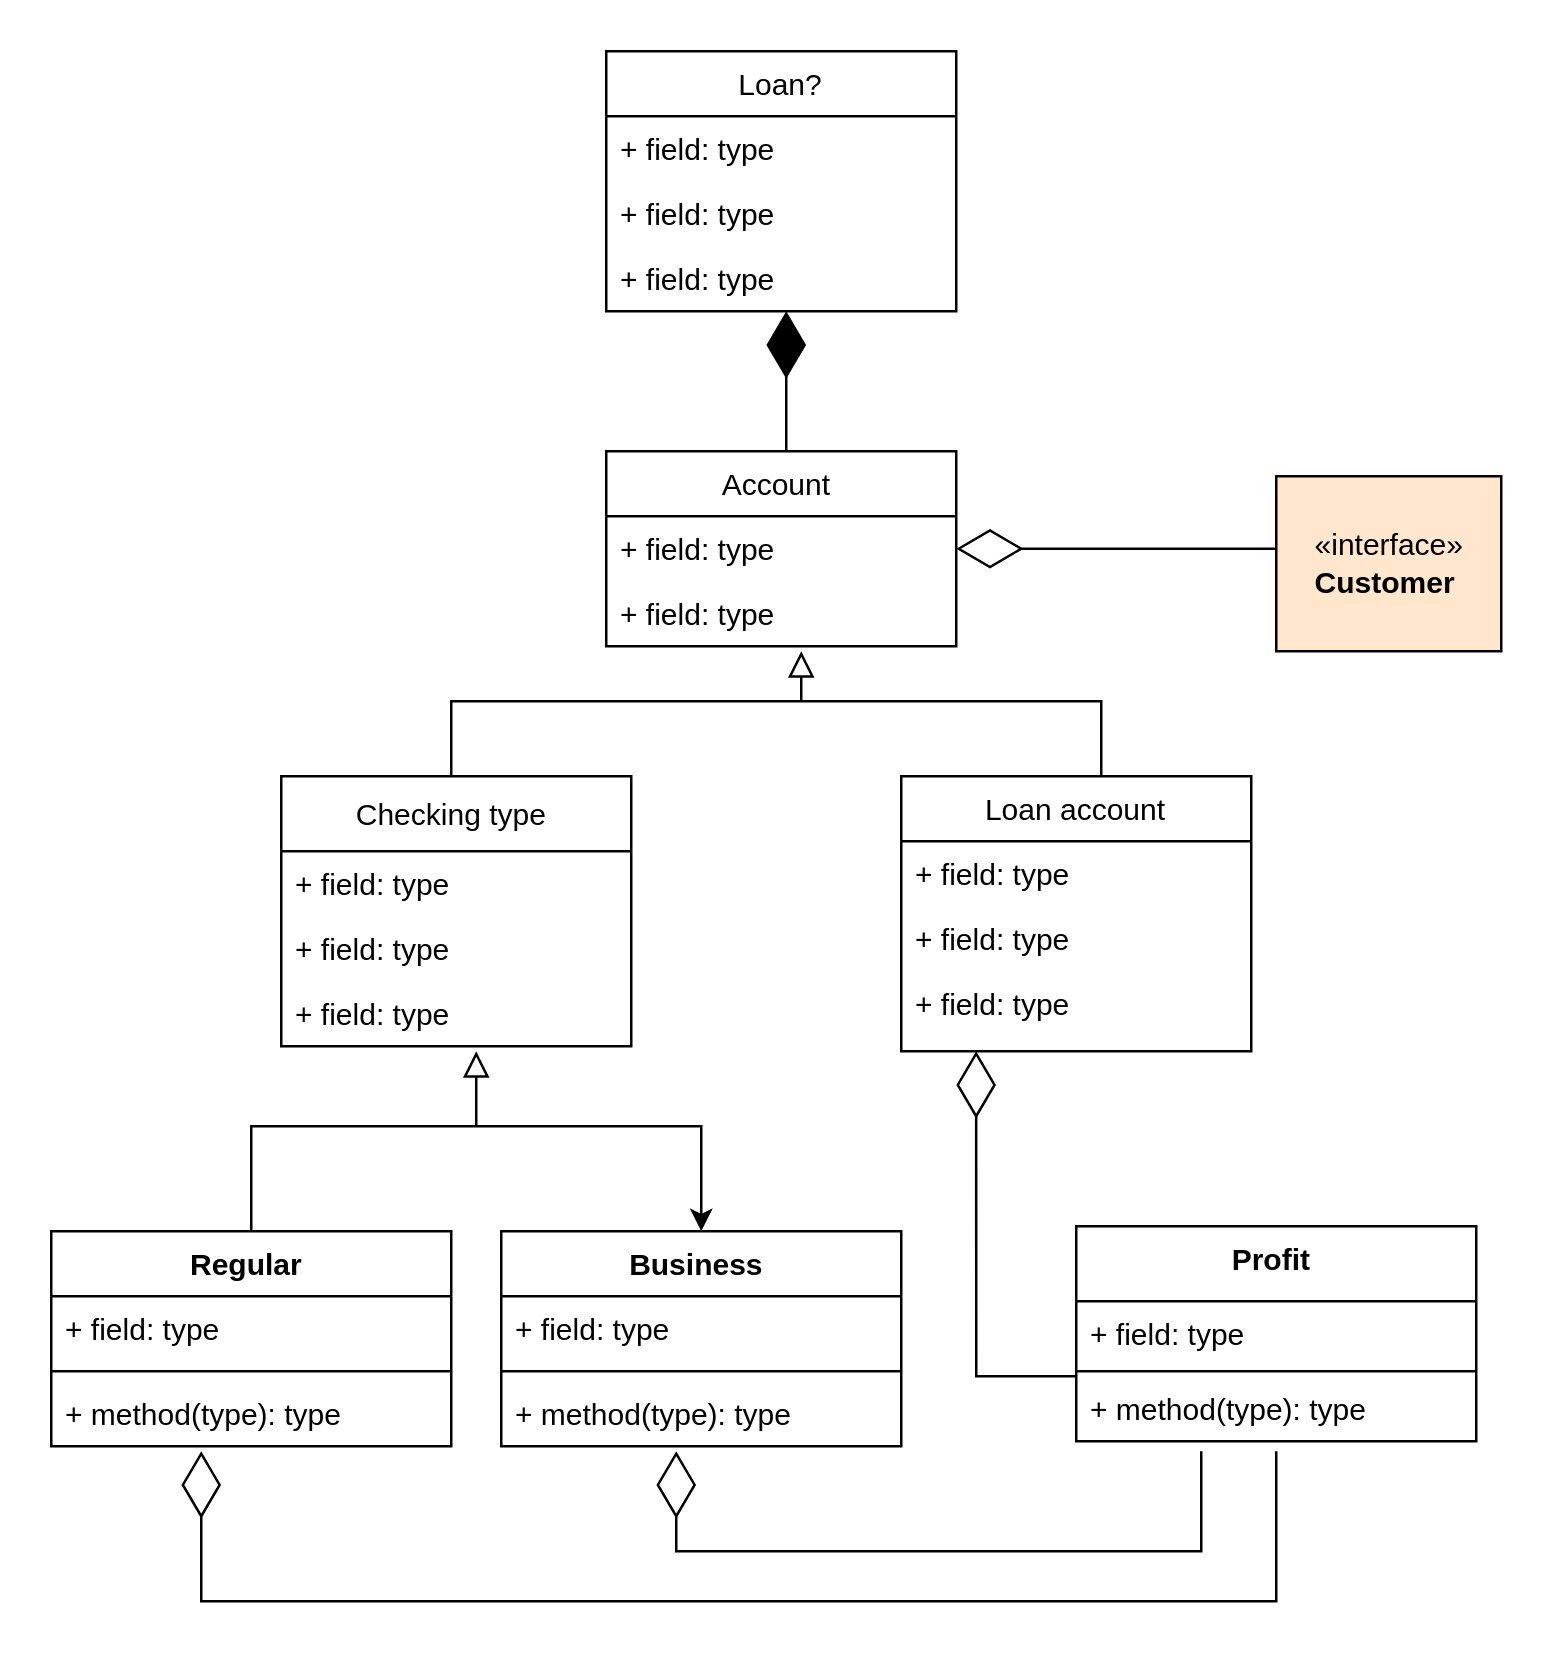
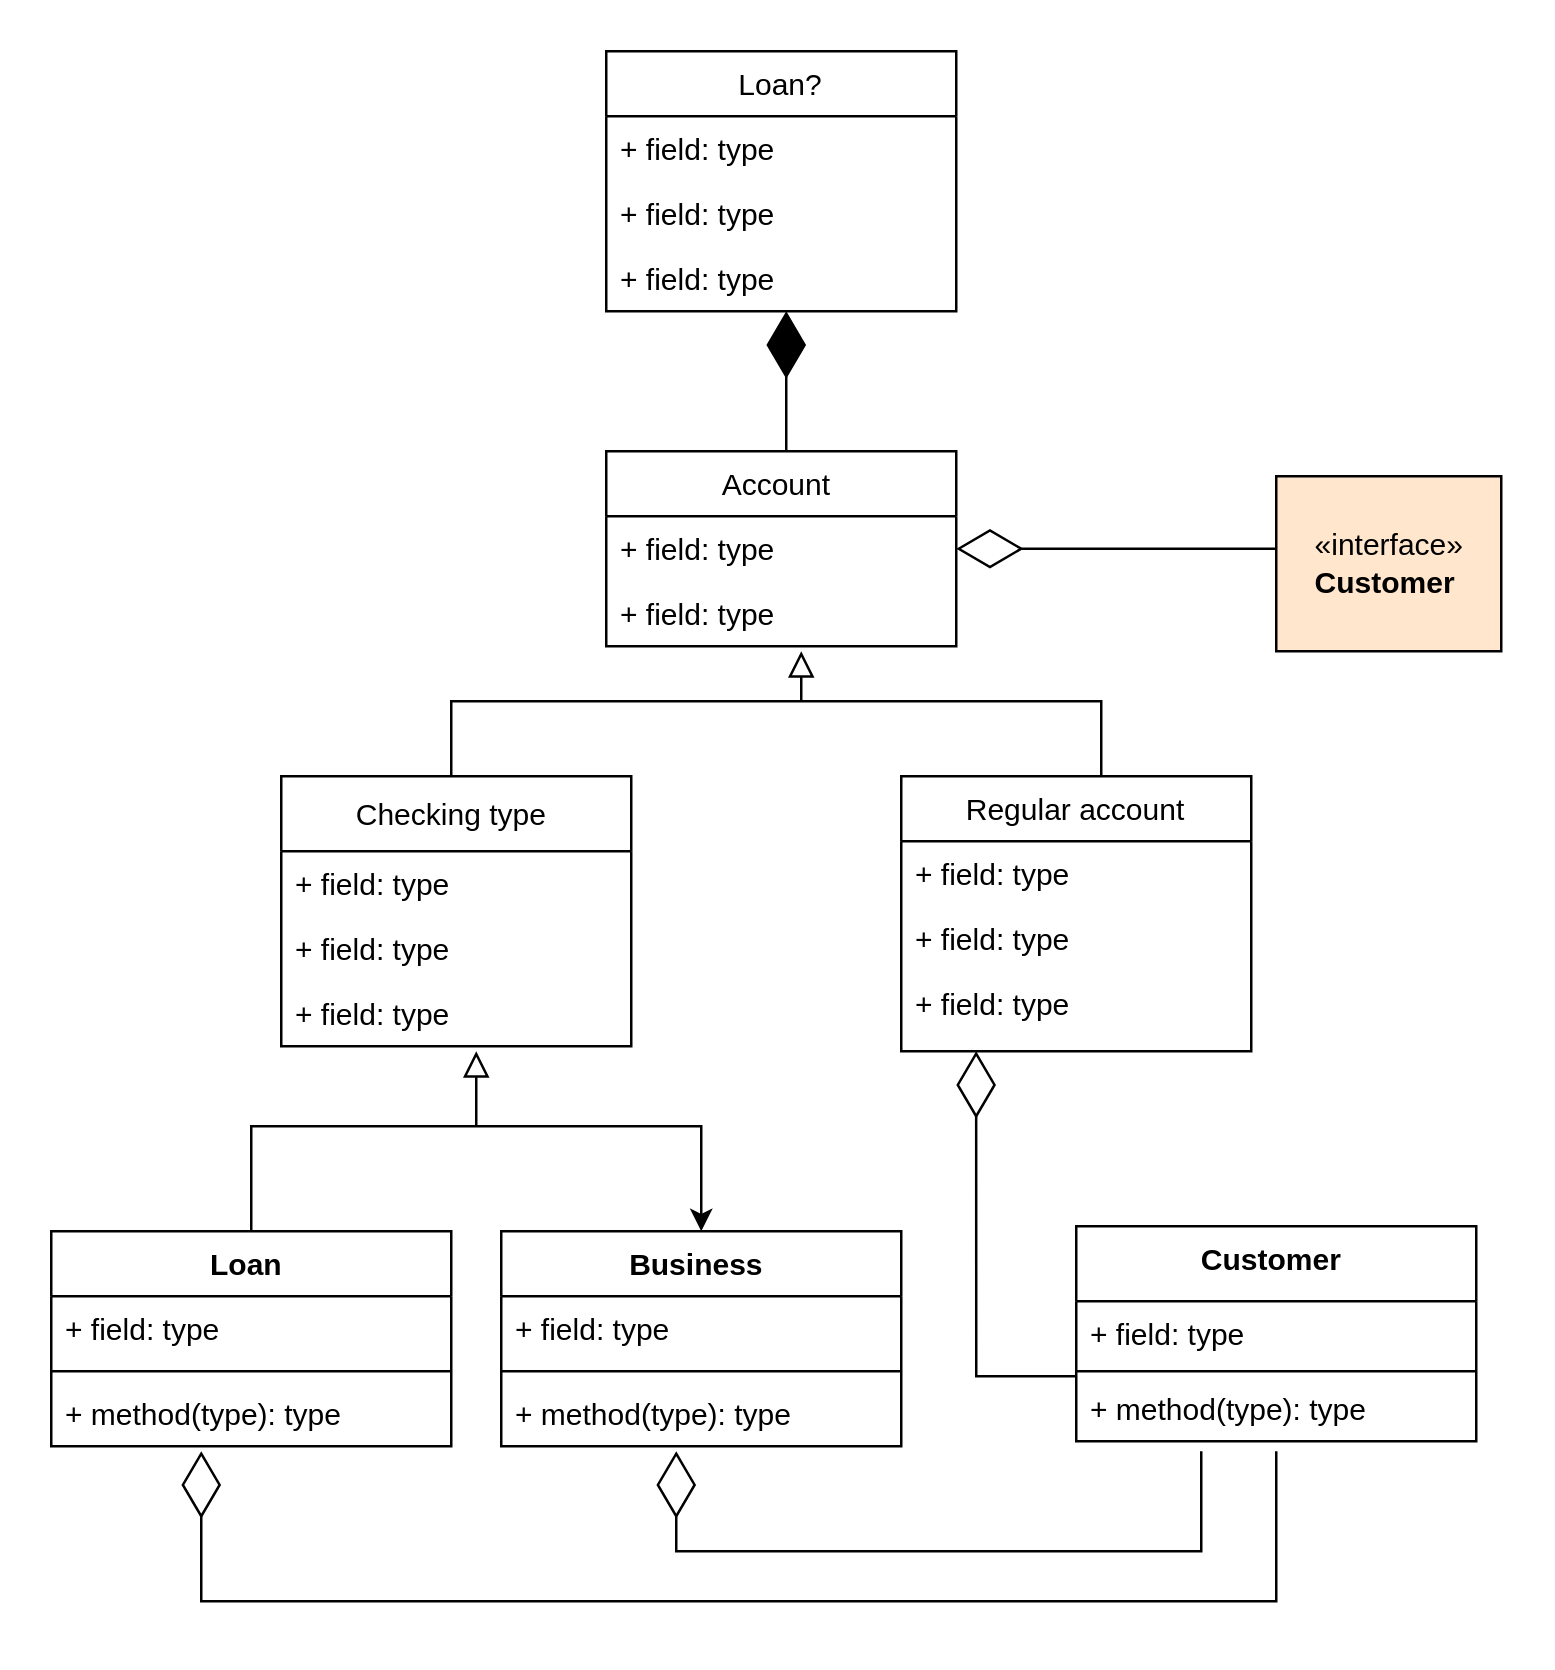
(1075, 810) -> (1075, 810)
(1275, 1260) -> (1275, 1260)
(250, 1265) -> (250, 1265)
